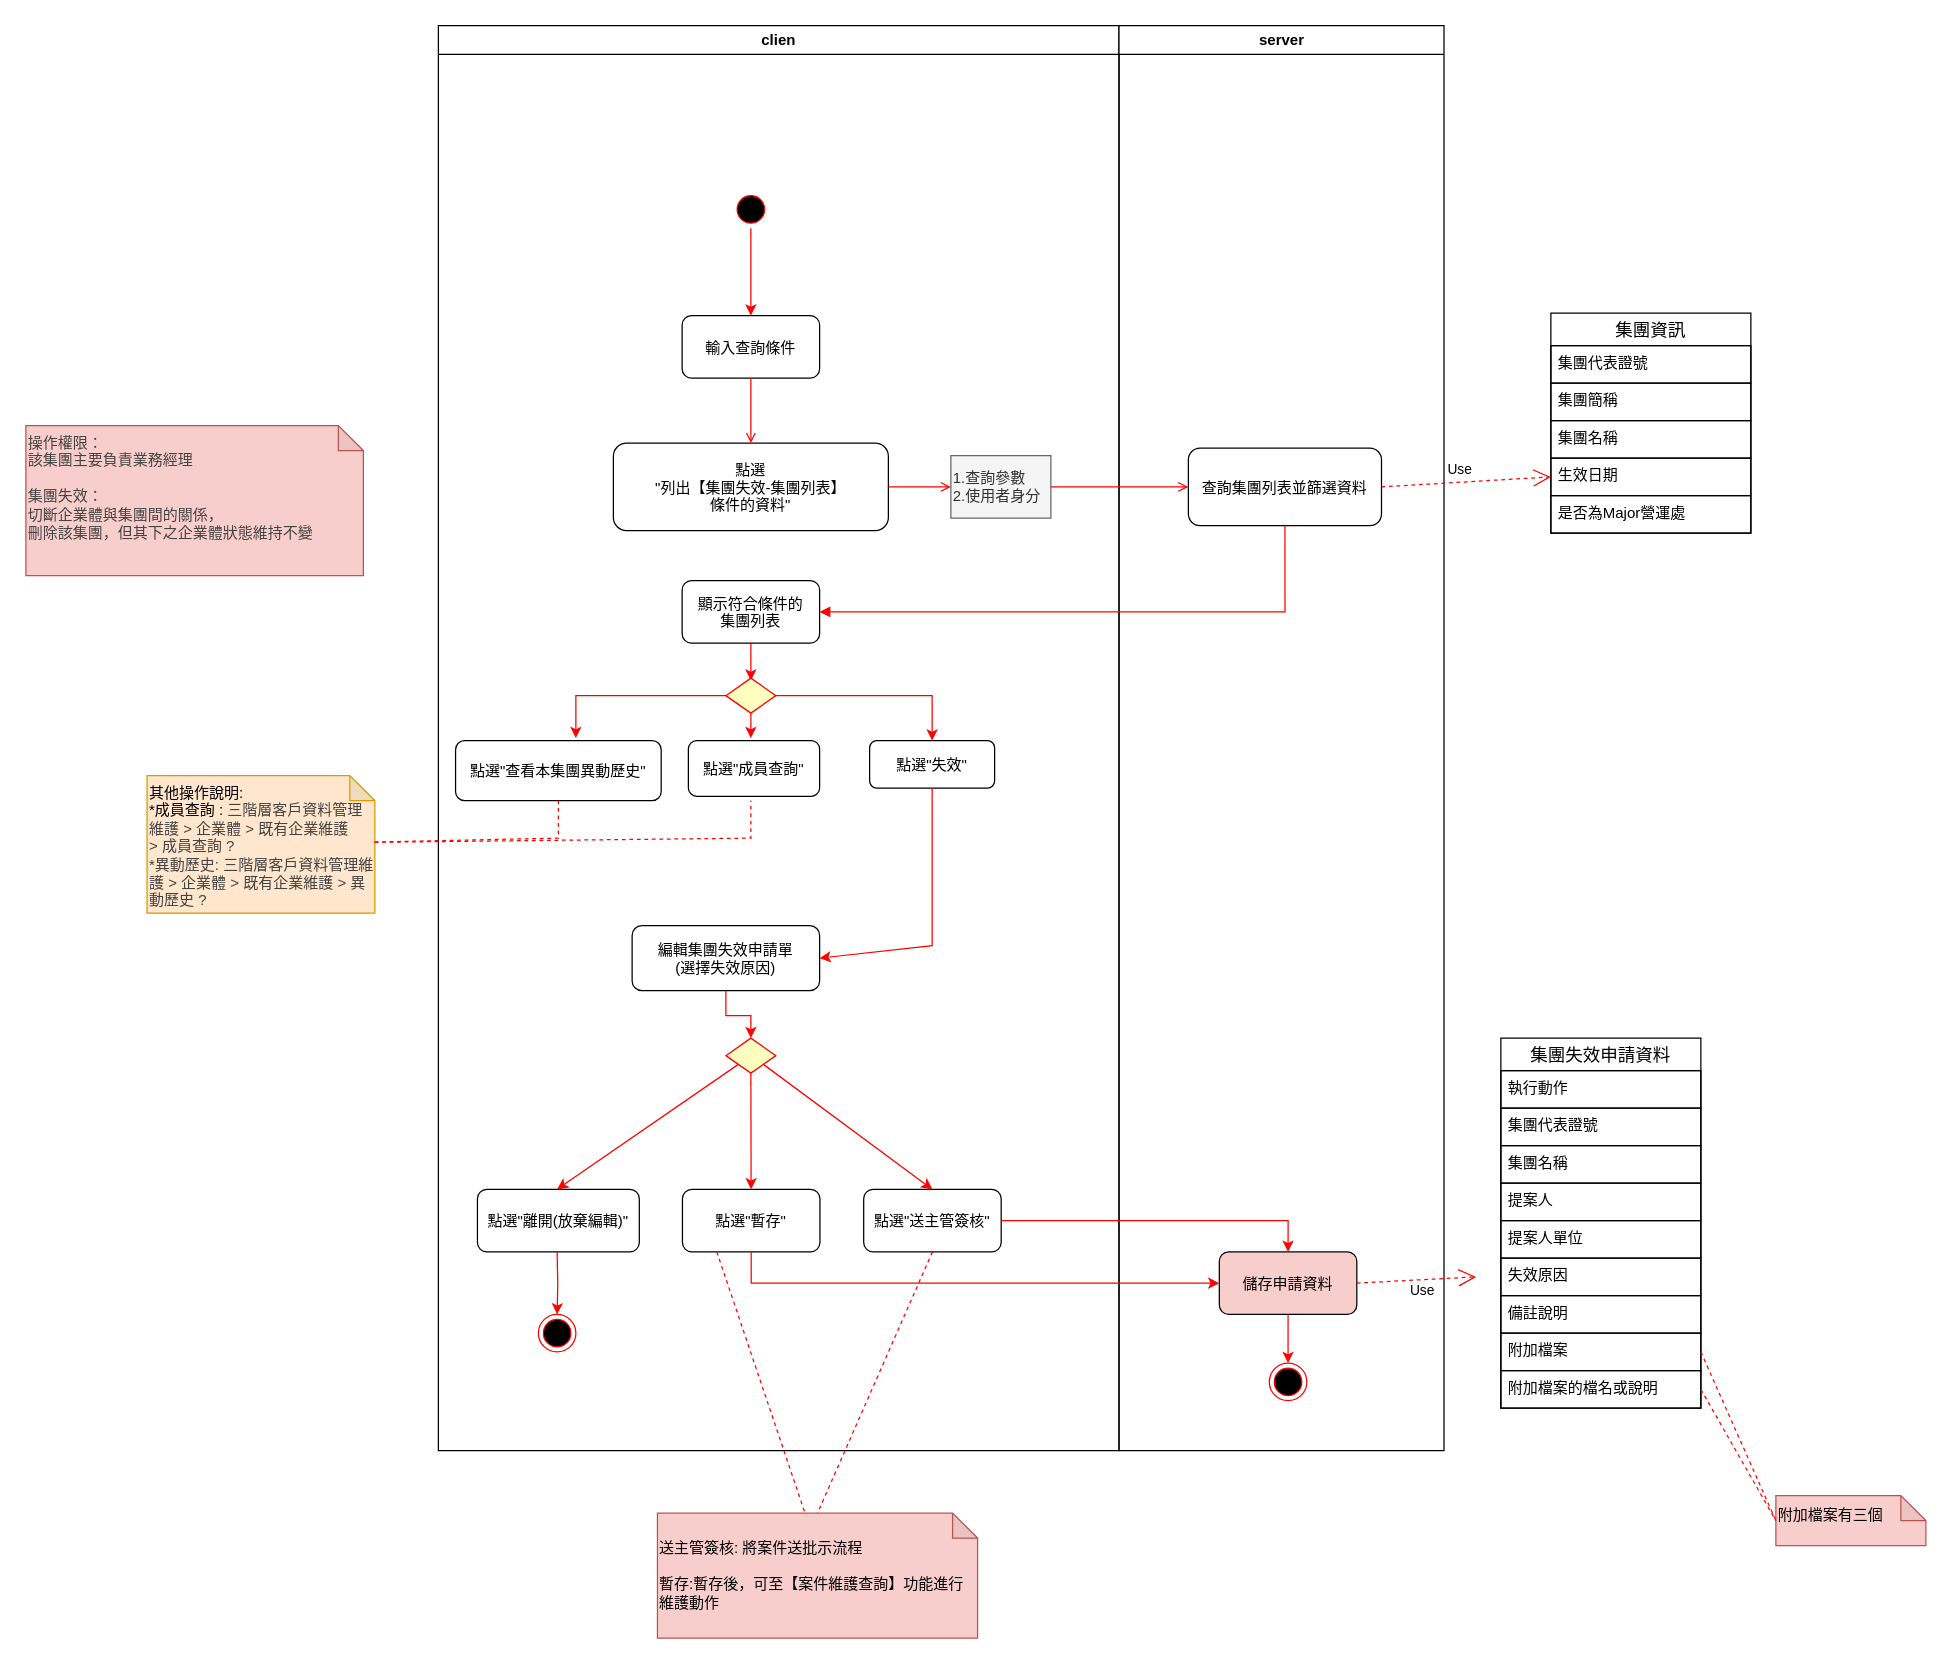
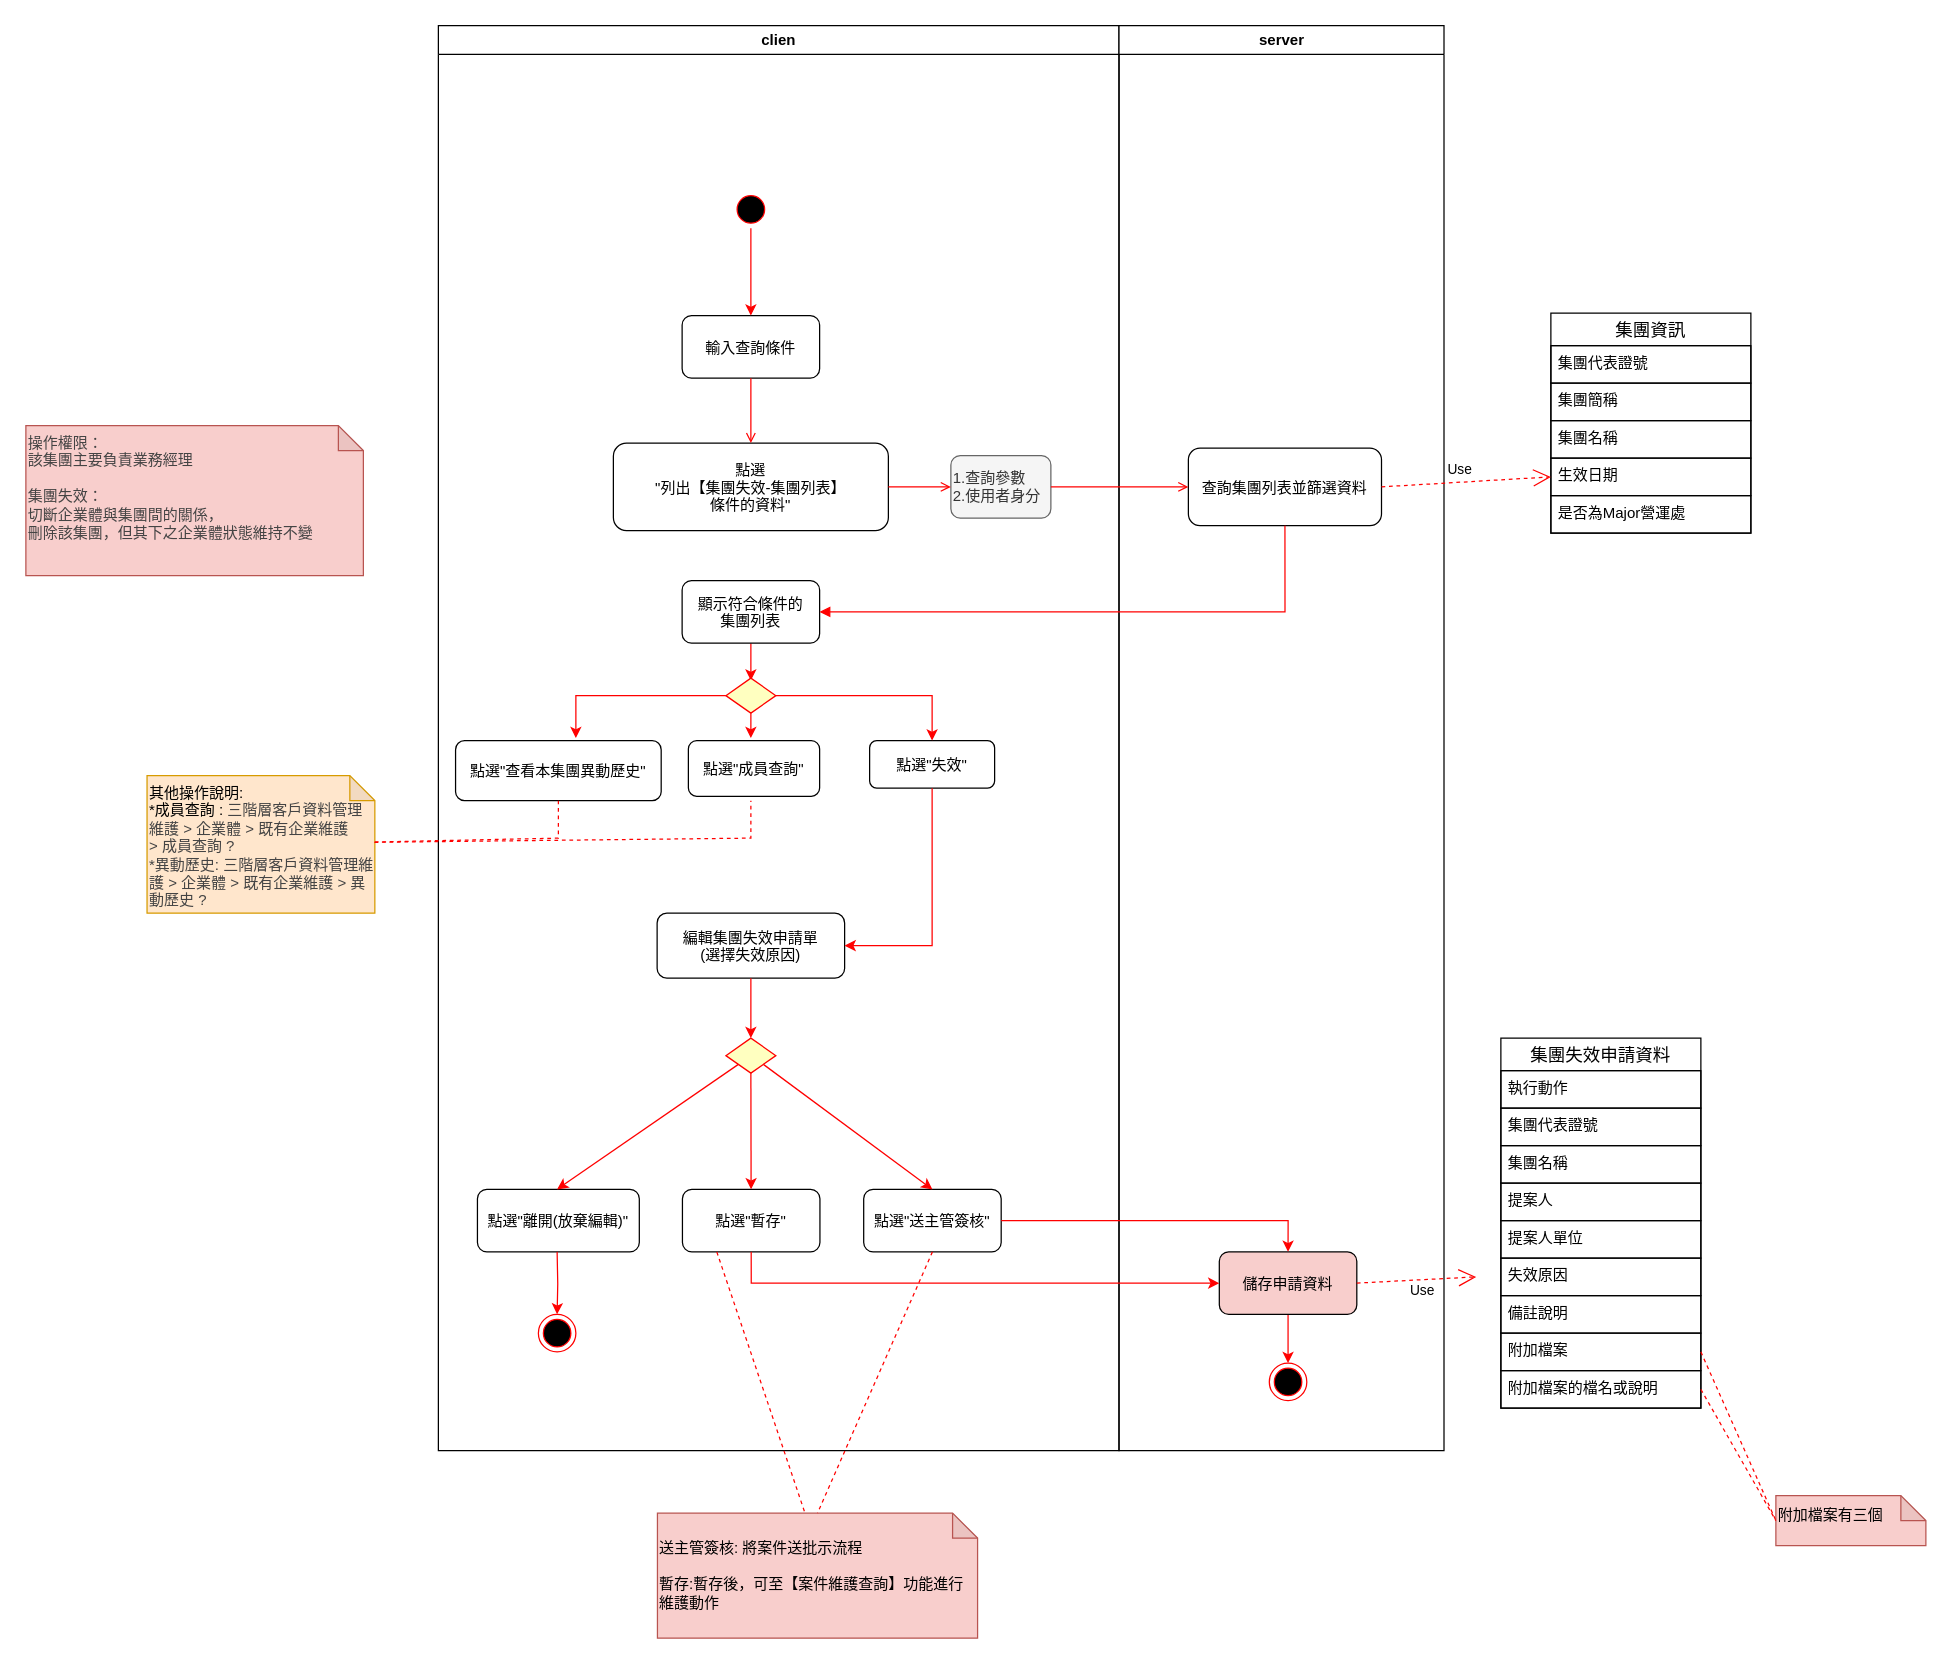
(1001, 487) -> (1001, 487)
(726, 958) -> (751, 946)
